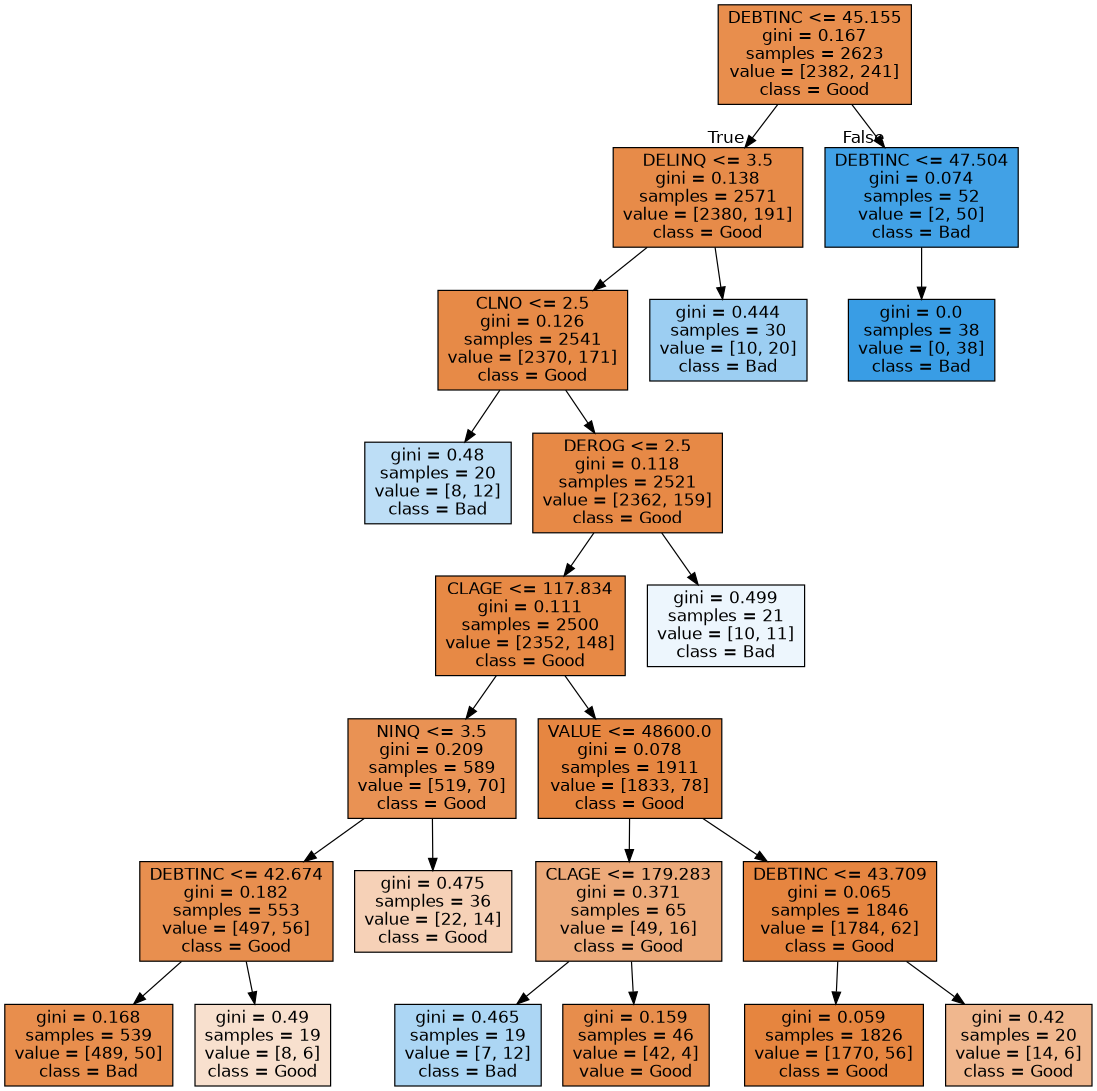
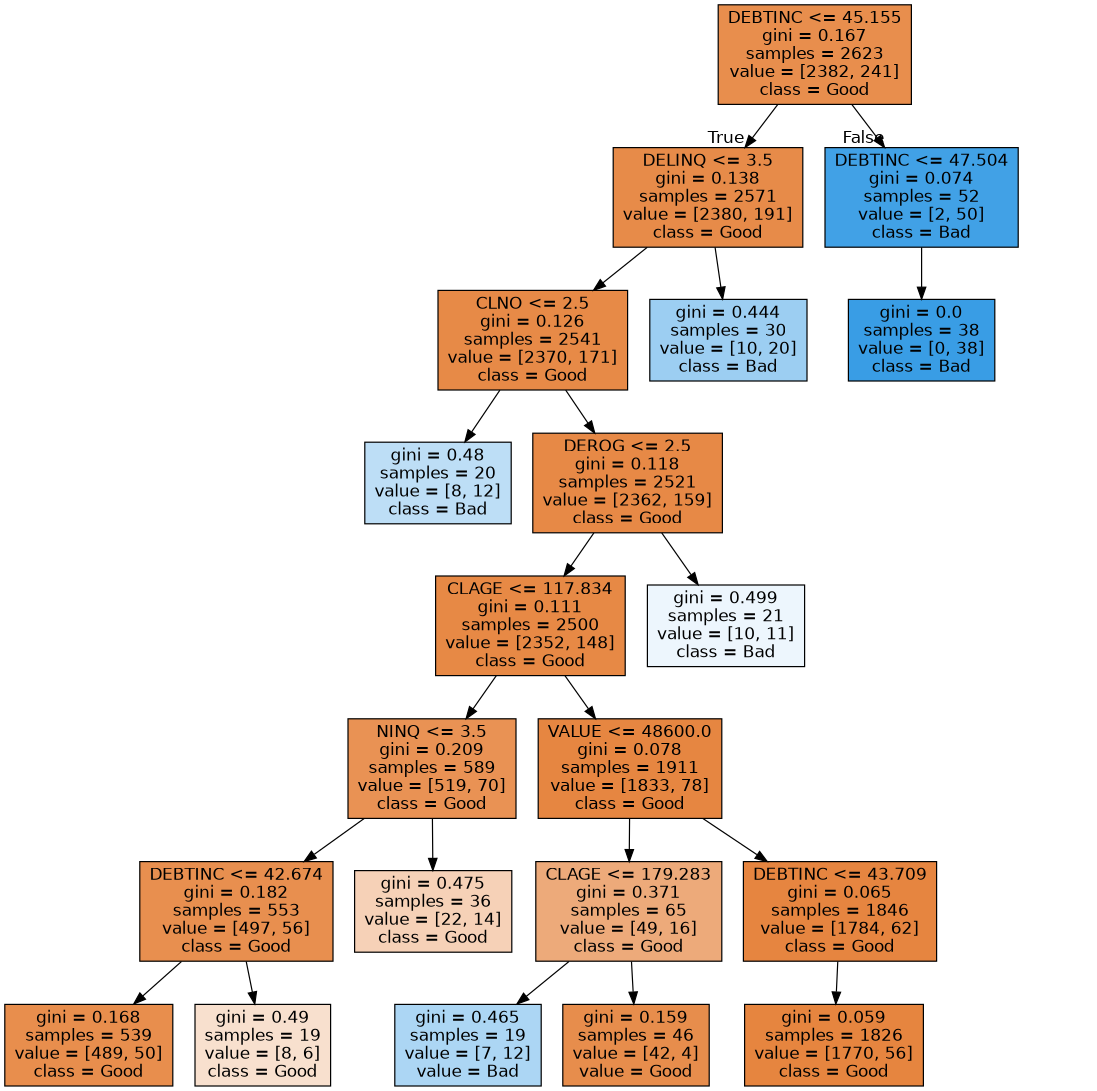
(89, 1045) -> (89, 1045)
(468, 1045) -> (468, 1045)
(1019, 1045) -> none
